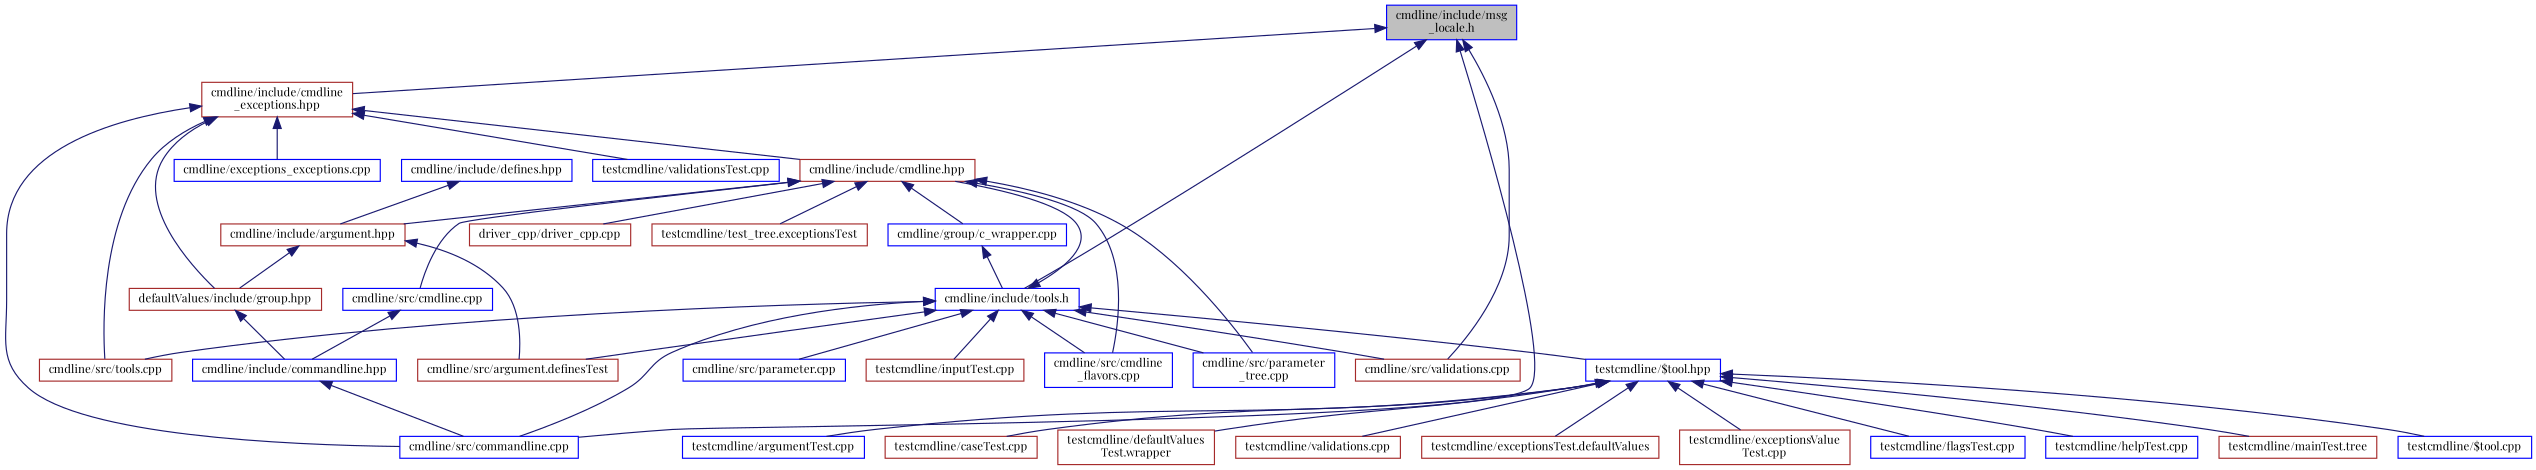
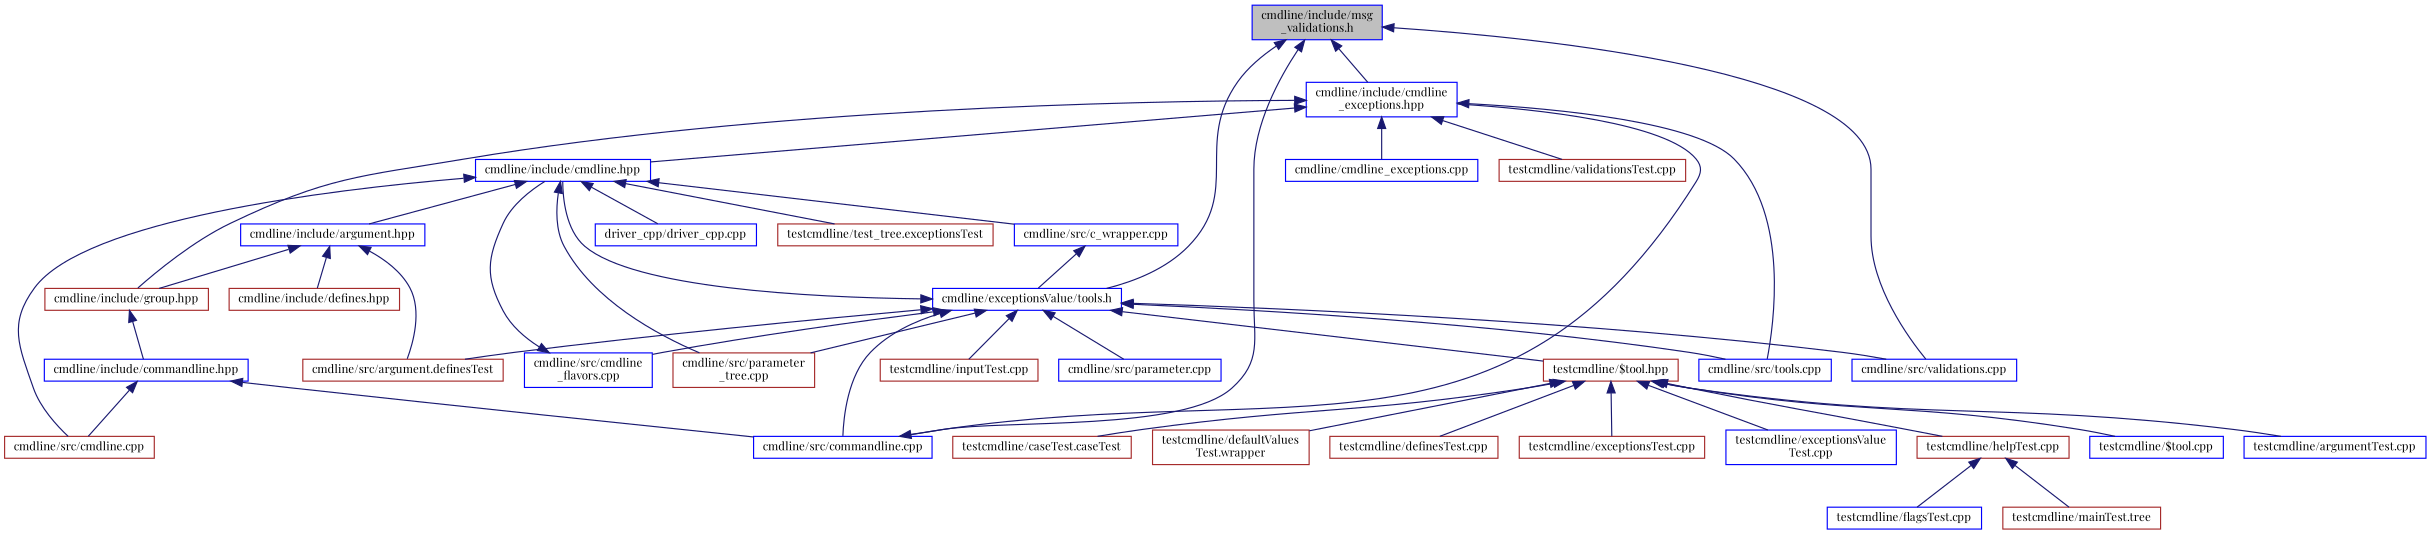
(1452, 22) -> (1317, 22)
(277, 100) -> (1382, 100)
(277, 170) -> (1382, 170)
(487, 170) -> (314, 299)
(686, 170) -> (1592, 170)
(887, 170) -> (563, 170)
(394, 205) -> (322, 273)
(1098, 227) -> (491, 263)
(313, 235) -> (333, 235)
(550, 235) -> (676, 235)
(977, 235) -> (1096, 235)
(225, 299) -> (127, 299)
(418, 299) -> (79, 447)
(1007, 299) -> (1027, 299)
(345, 341) -> (109, 413)
(106, 370) -> (1765, 370)
(1264, 370) -> (744, 370)
(1438, 370) -> (1934, 370)
(1653, 370) -> (1611, 370)
(20, 380) -> (1476, 374)
(1991, 402) -> (2042, 486)
(1806, 410) -> (1944, 486)
(961, 447) -> (1042, 447)
(1318, 447) -> (1414, 447)
(1540, 447) -> (1612, 447)
(1765, 447) -> (1811, 447)
(2122, 447) -> (1993, 447)
